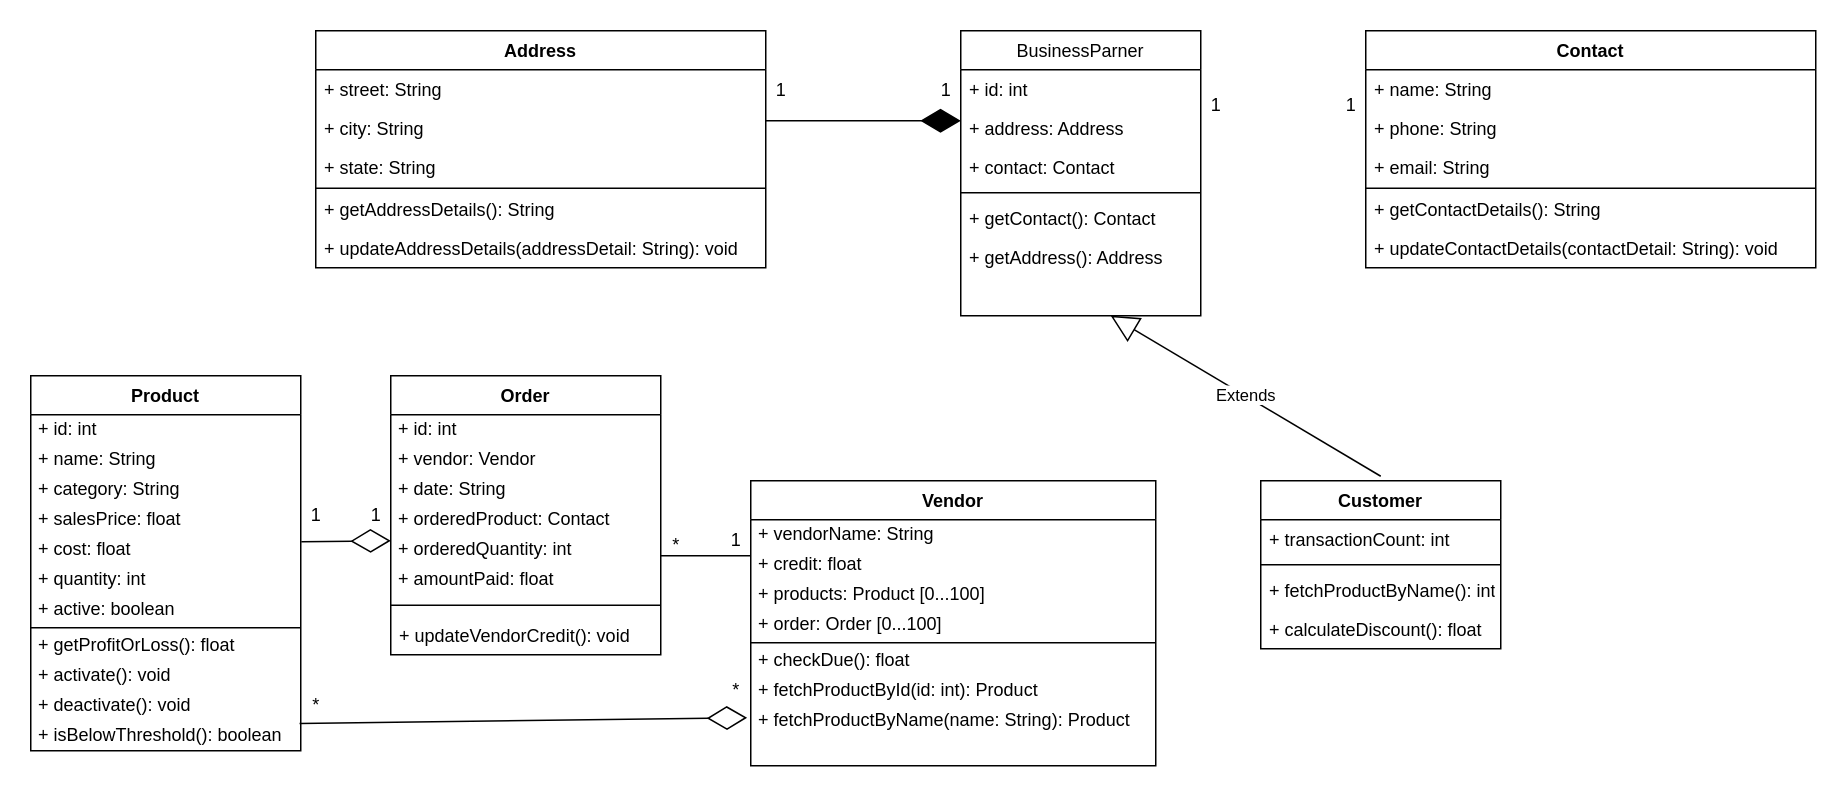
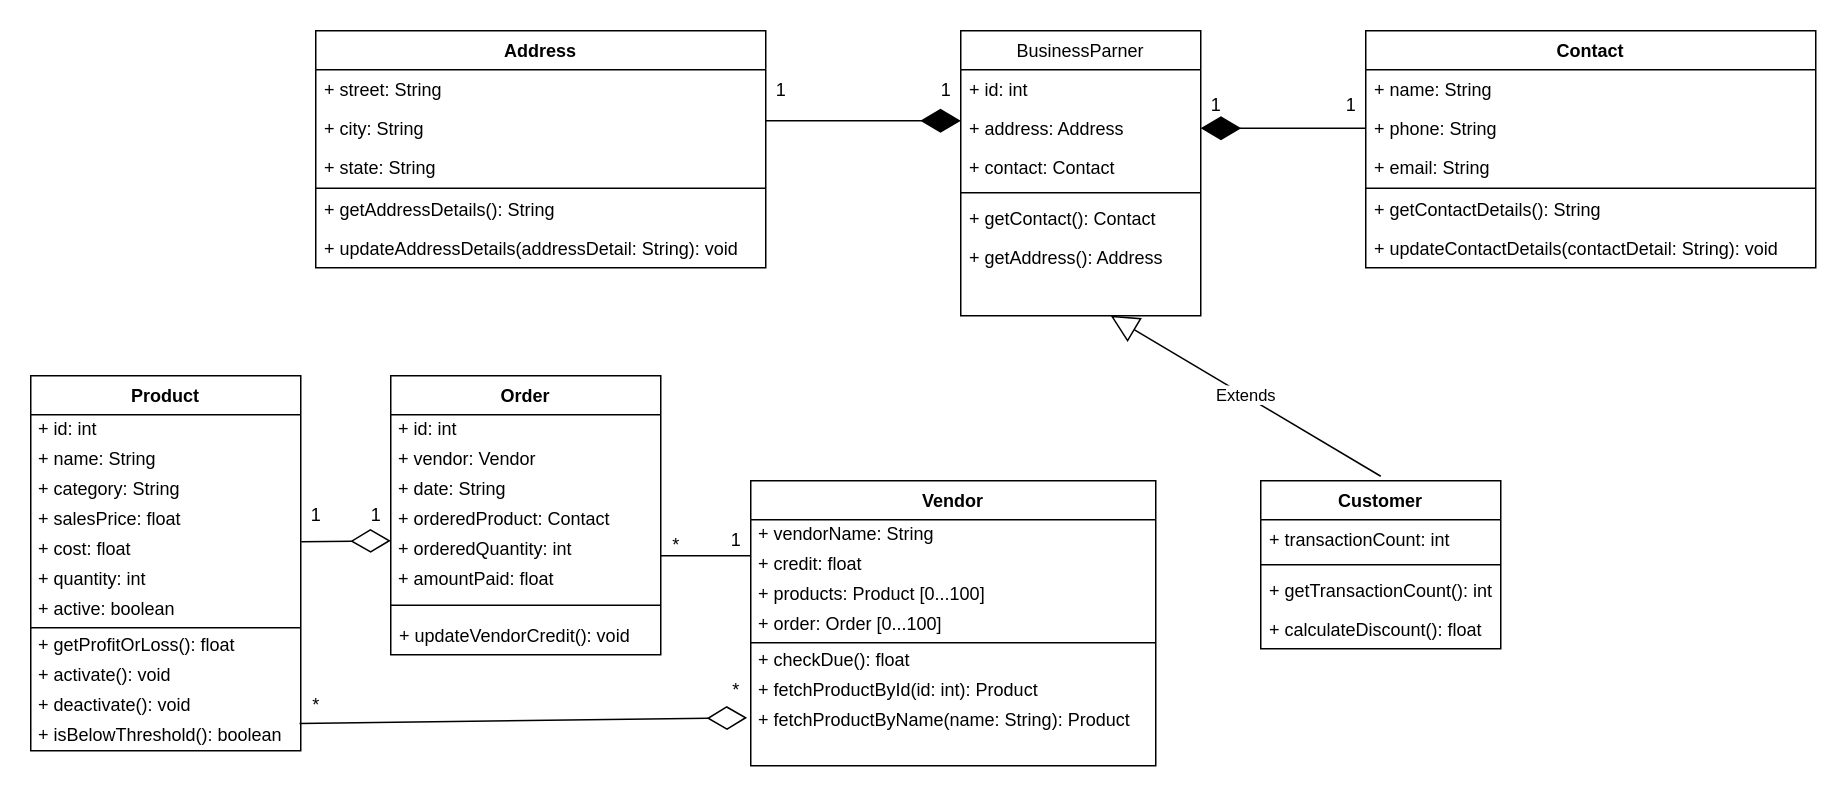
none -> (1302, 128)
(1396, 591) -> (1398, 591)
